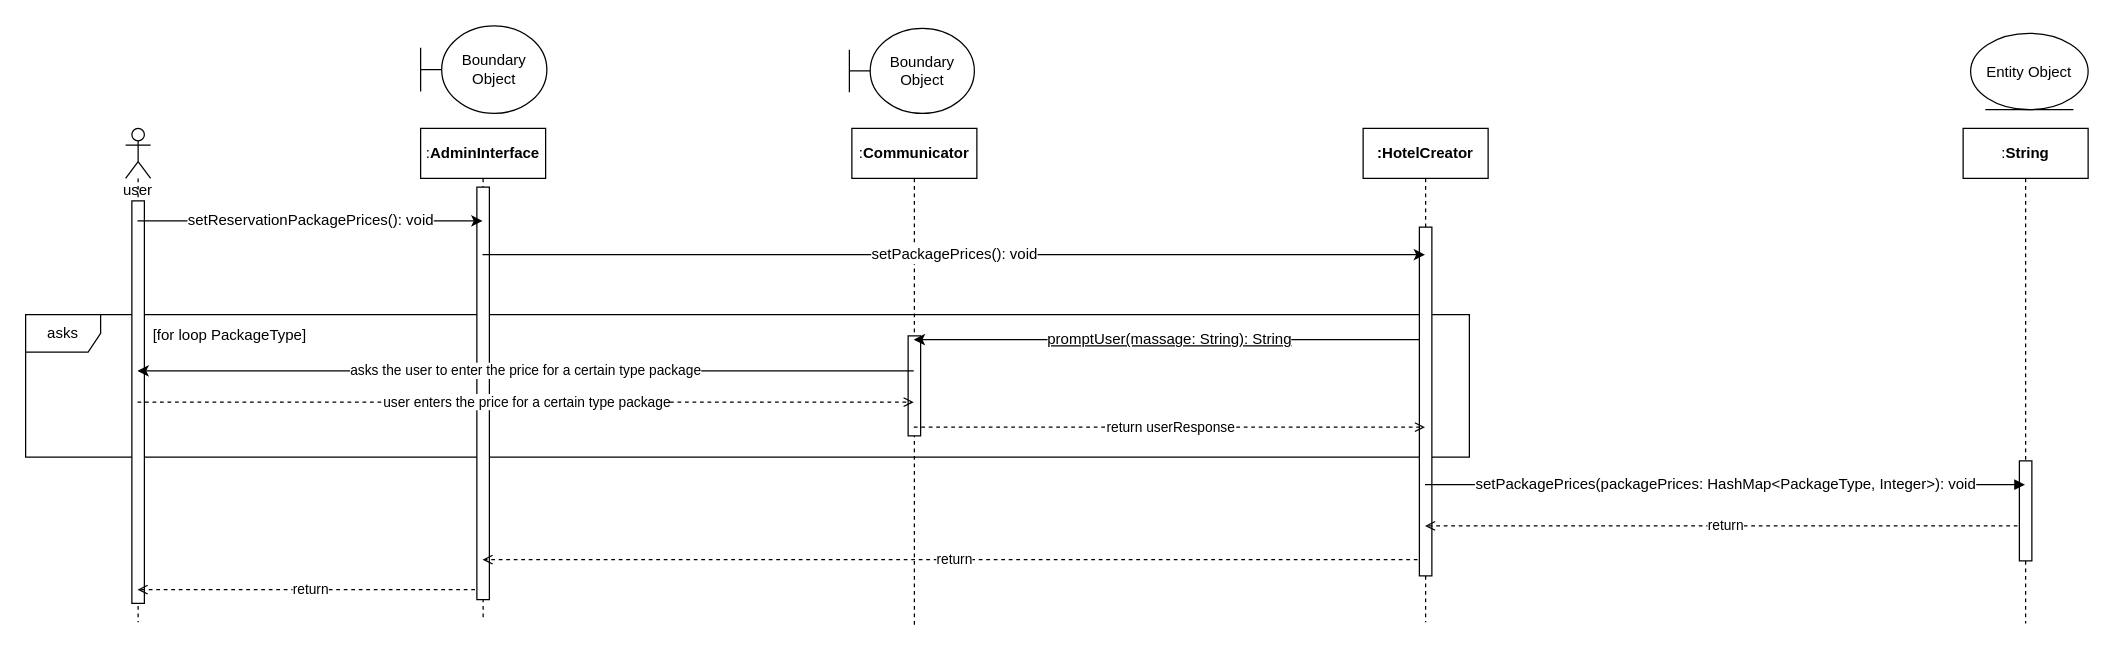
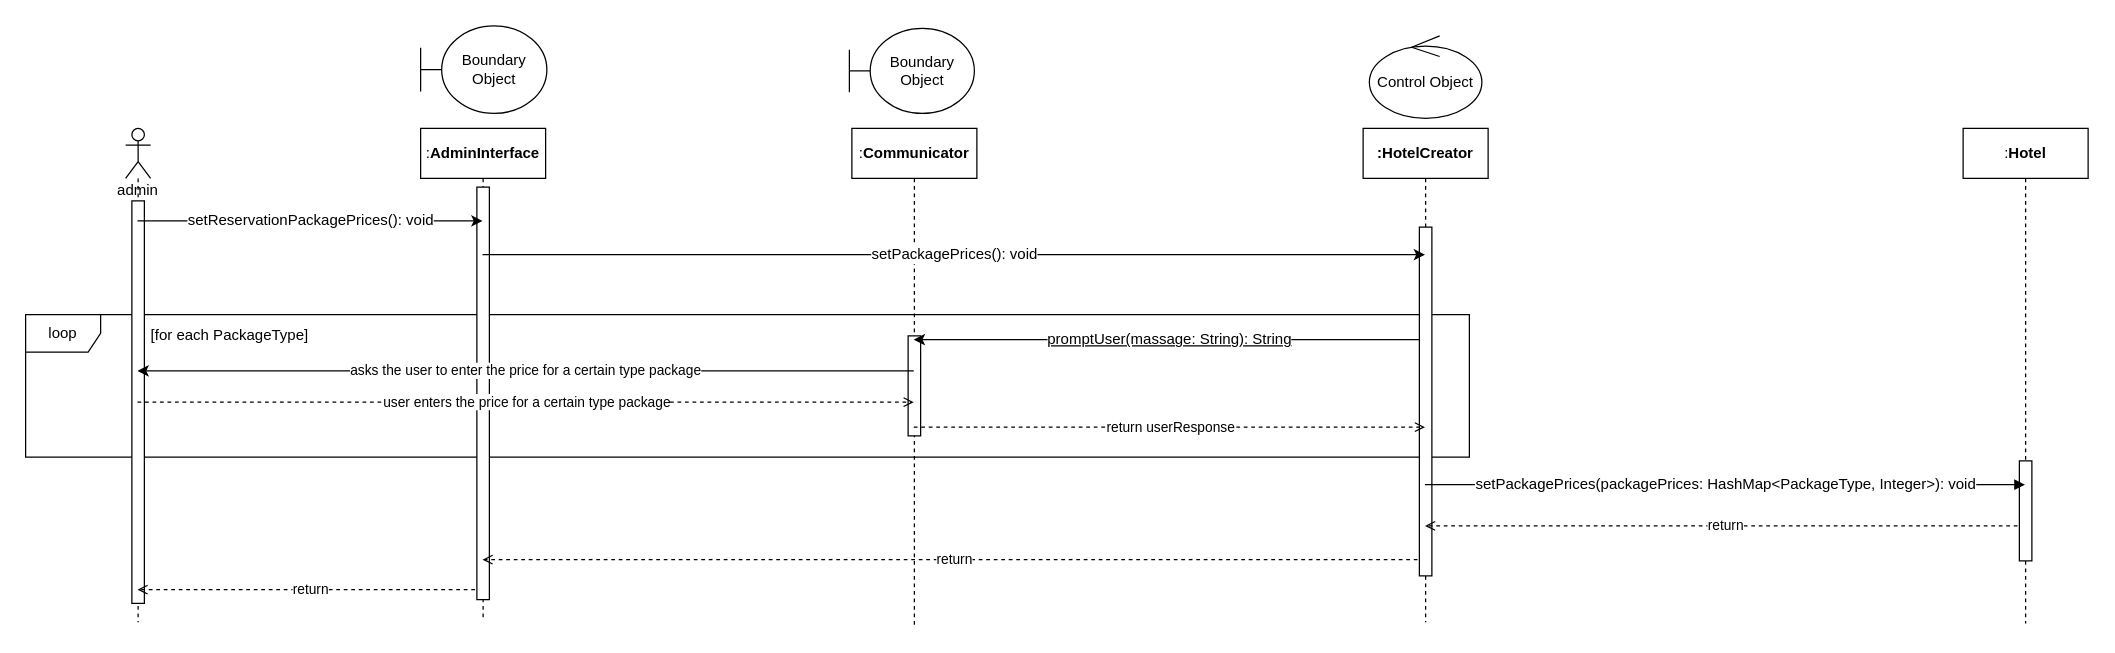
(2029, 71) -> none
none -> (1426, 77)
(2026, 153) -> (2026, 153)
(138, 200) -> (138, 200)
(63, 333) -> (63, 333)
(230, 336) -> (230, 336)
